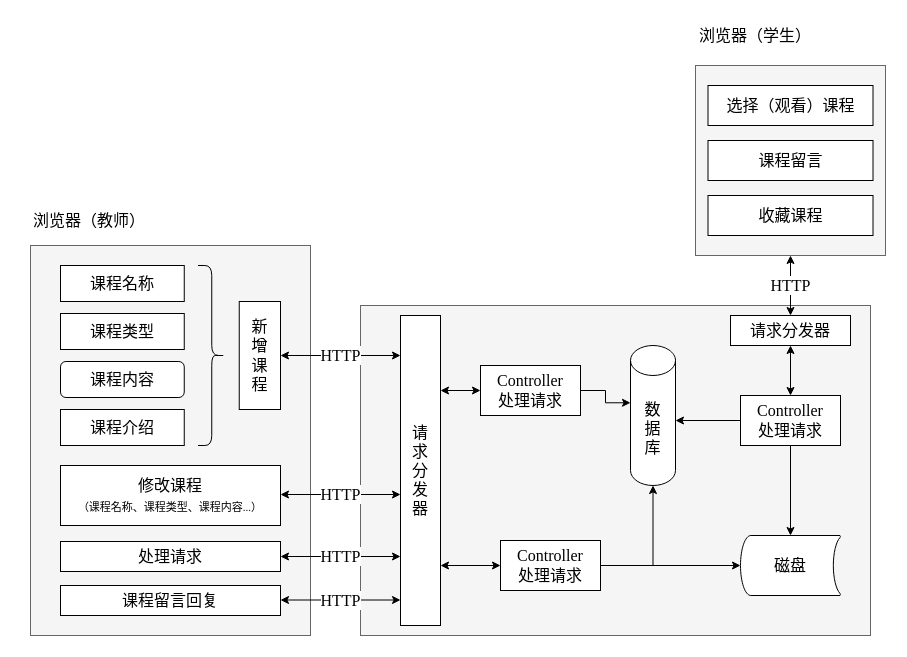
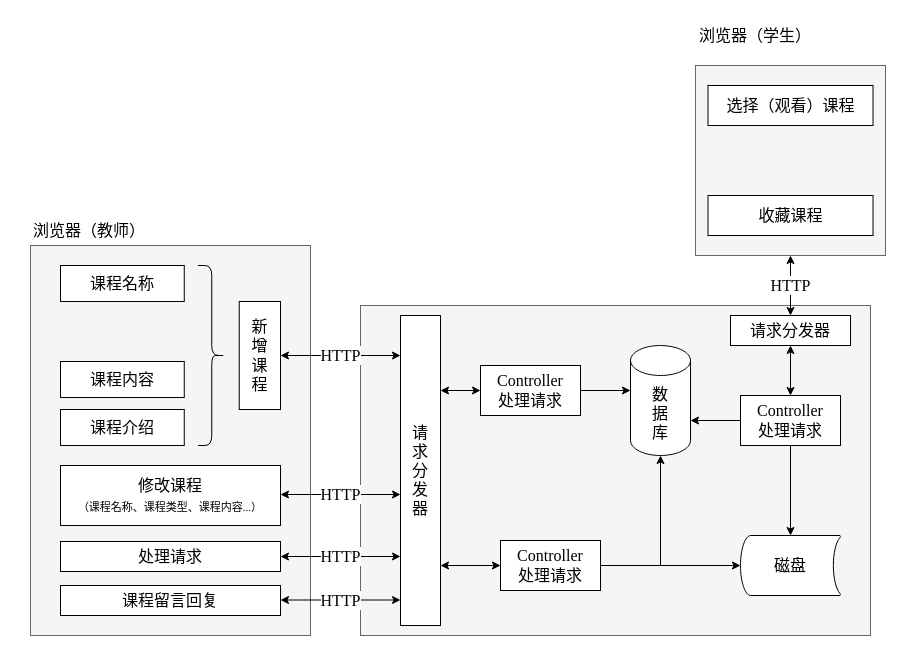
(791, 161) -> none
(89, 221) -> (89, 231)
(122, 332) -> none
(122, 380) -> (122, 380)
(653, 416) -> (661, 401)
